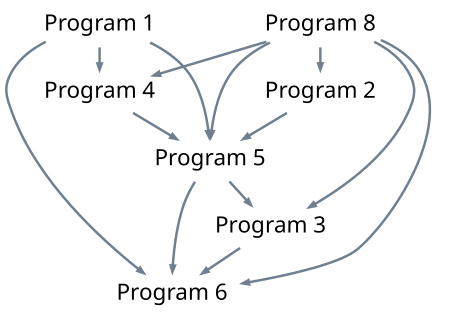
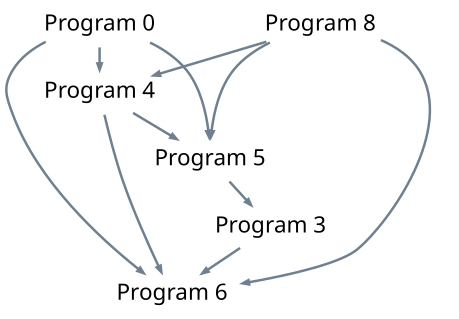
(100, 25) -> (100, 25)
(320, 92) -> none
(397, 132) -> none
(179, 222) -> (127, 192)
